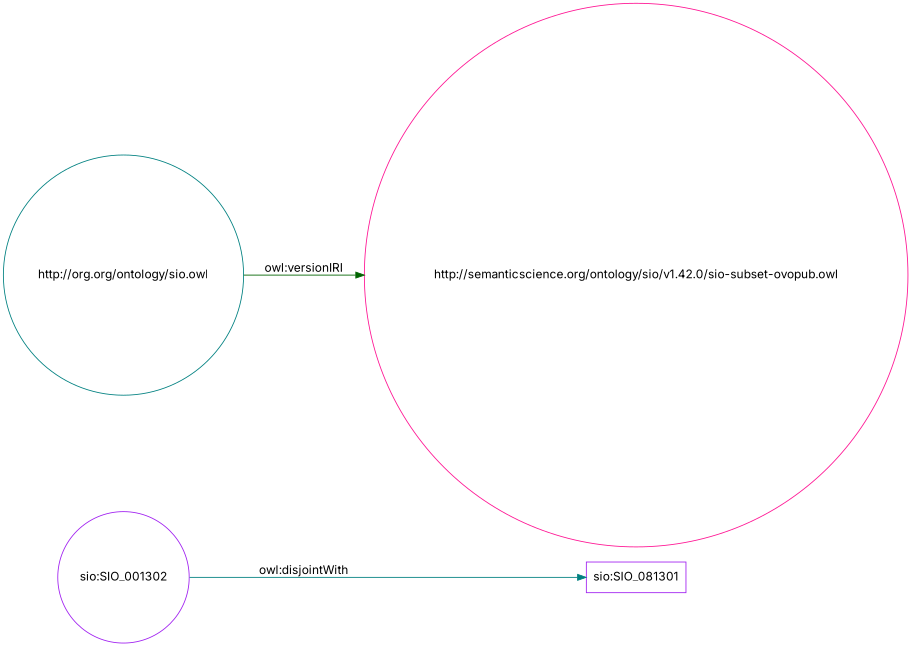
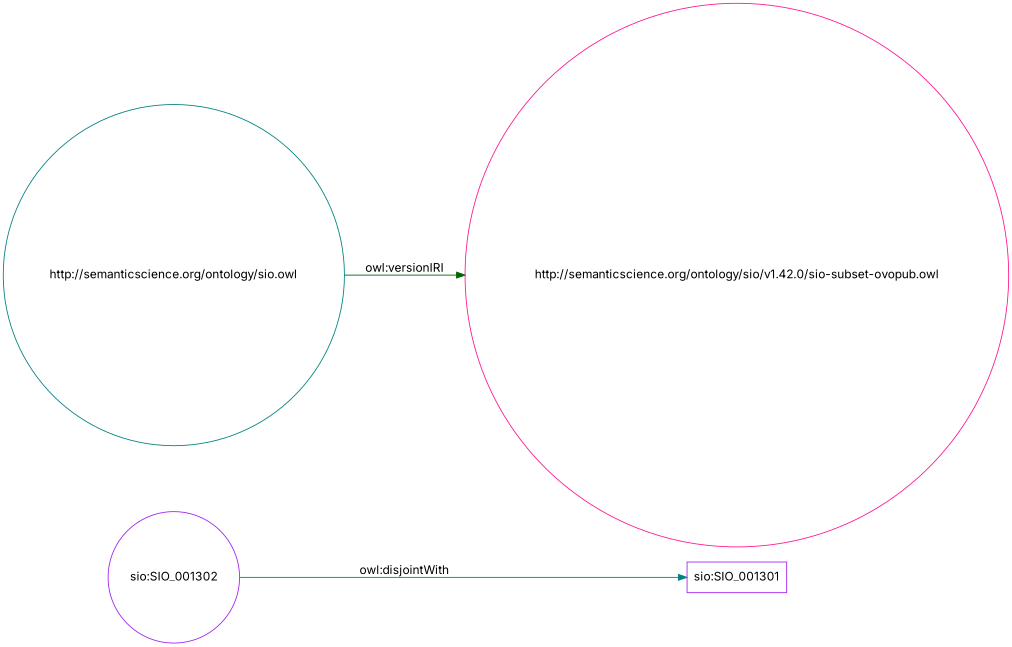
(123, 275) -> (174, 275)
(636, 577) -> (737, 577)
